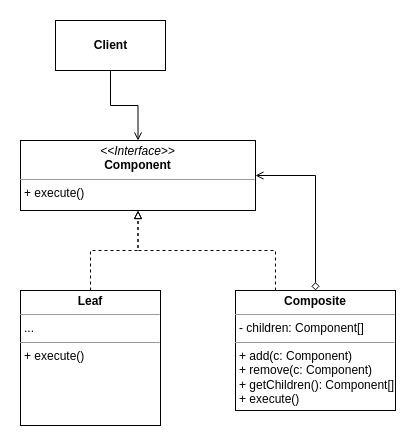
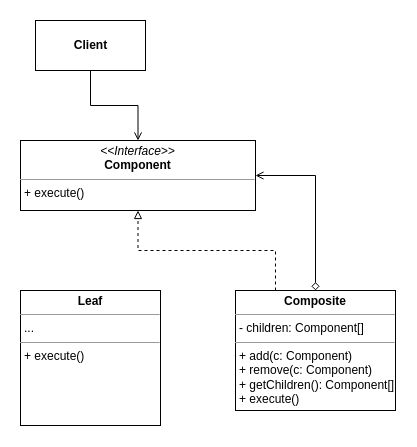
(111, 46) -> (91, 46)
(93, 251) -> none
